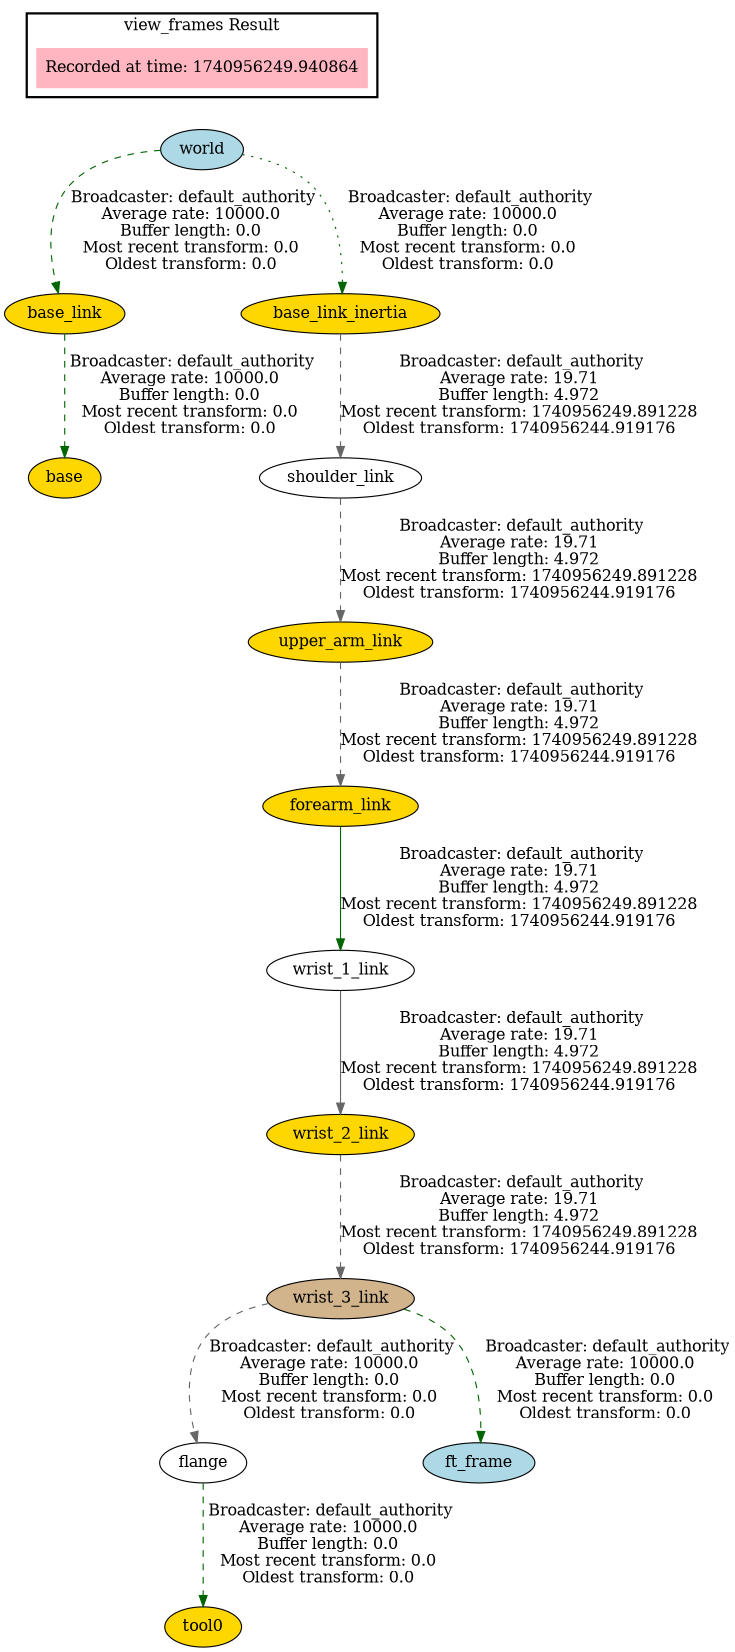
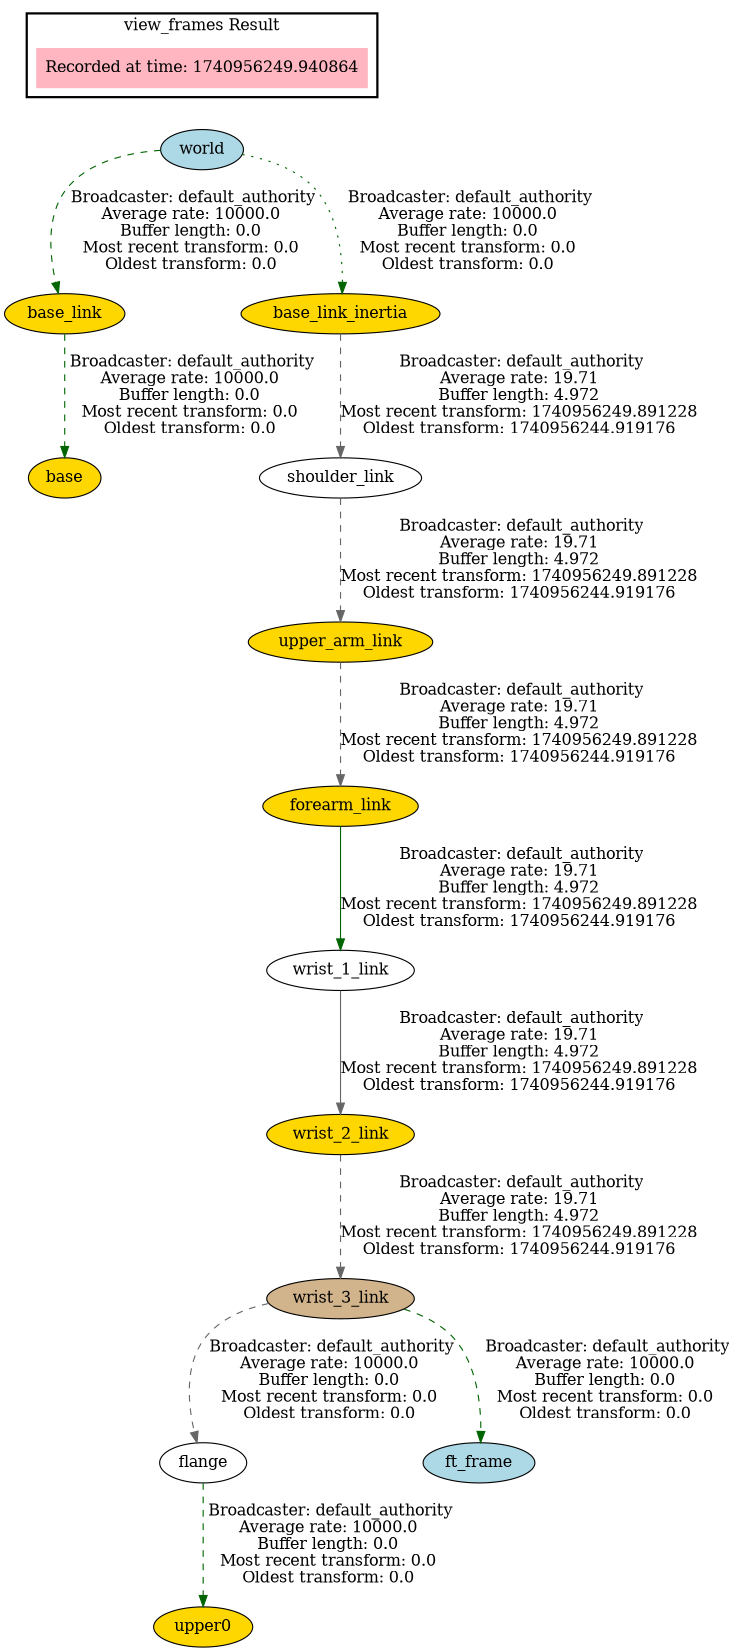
(203, 1627) -> (203, 1627)
